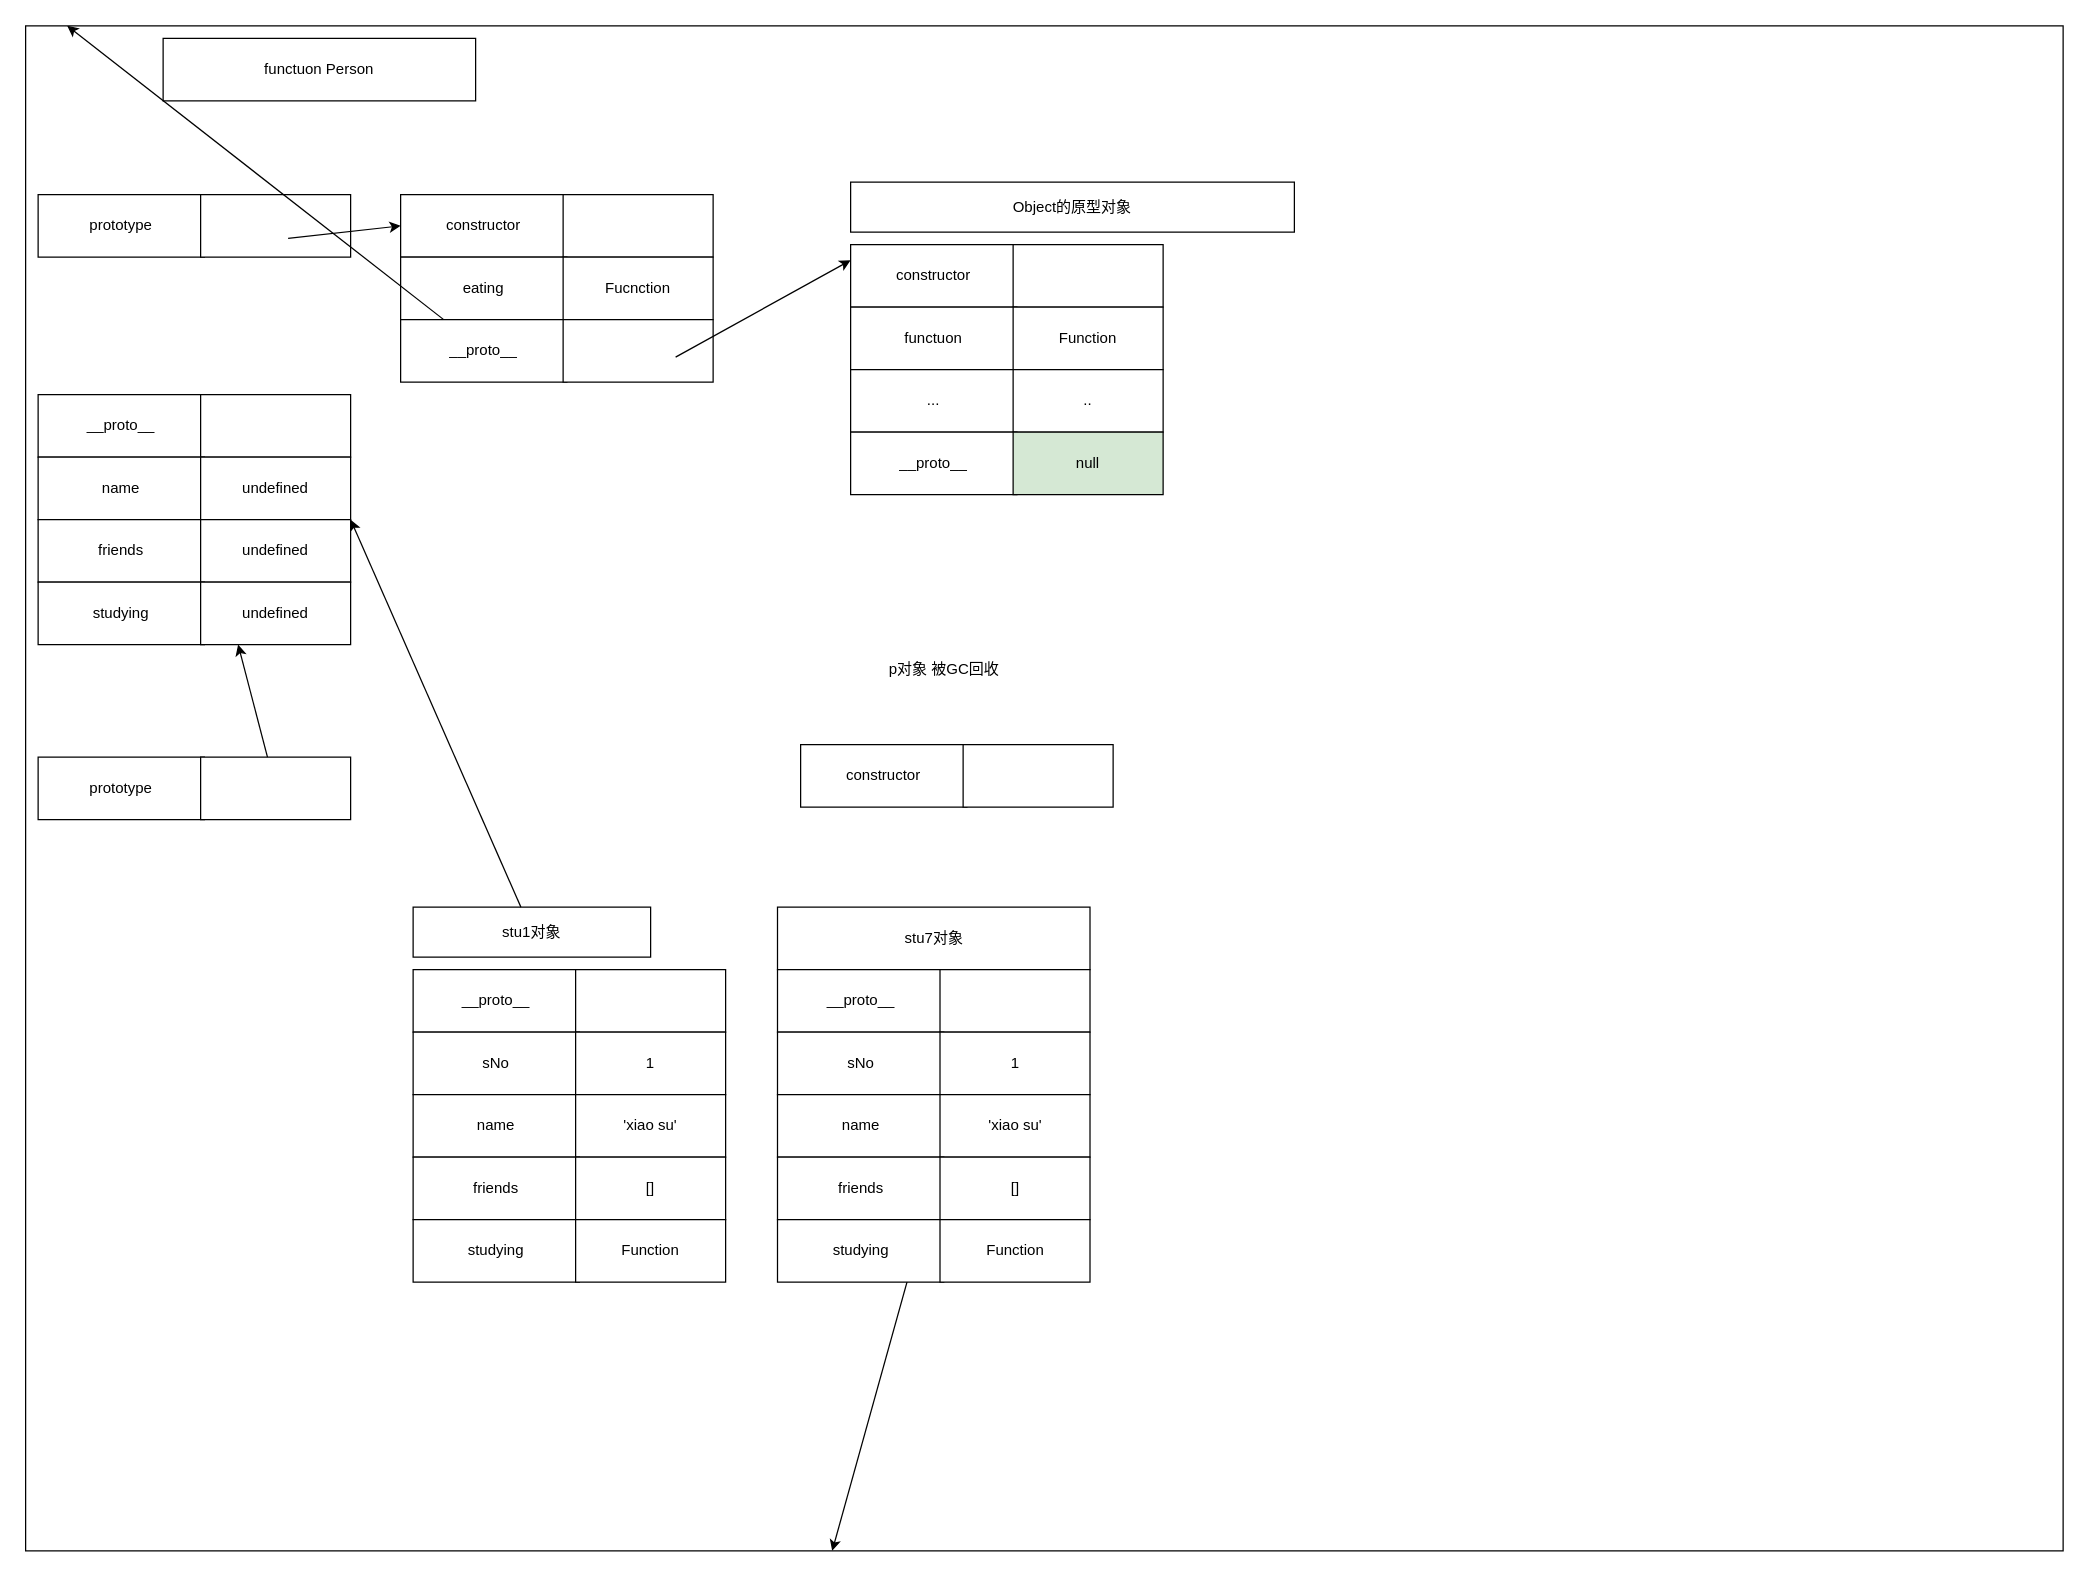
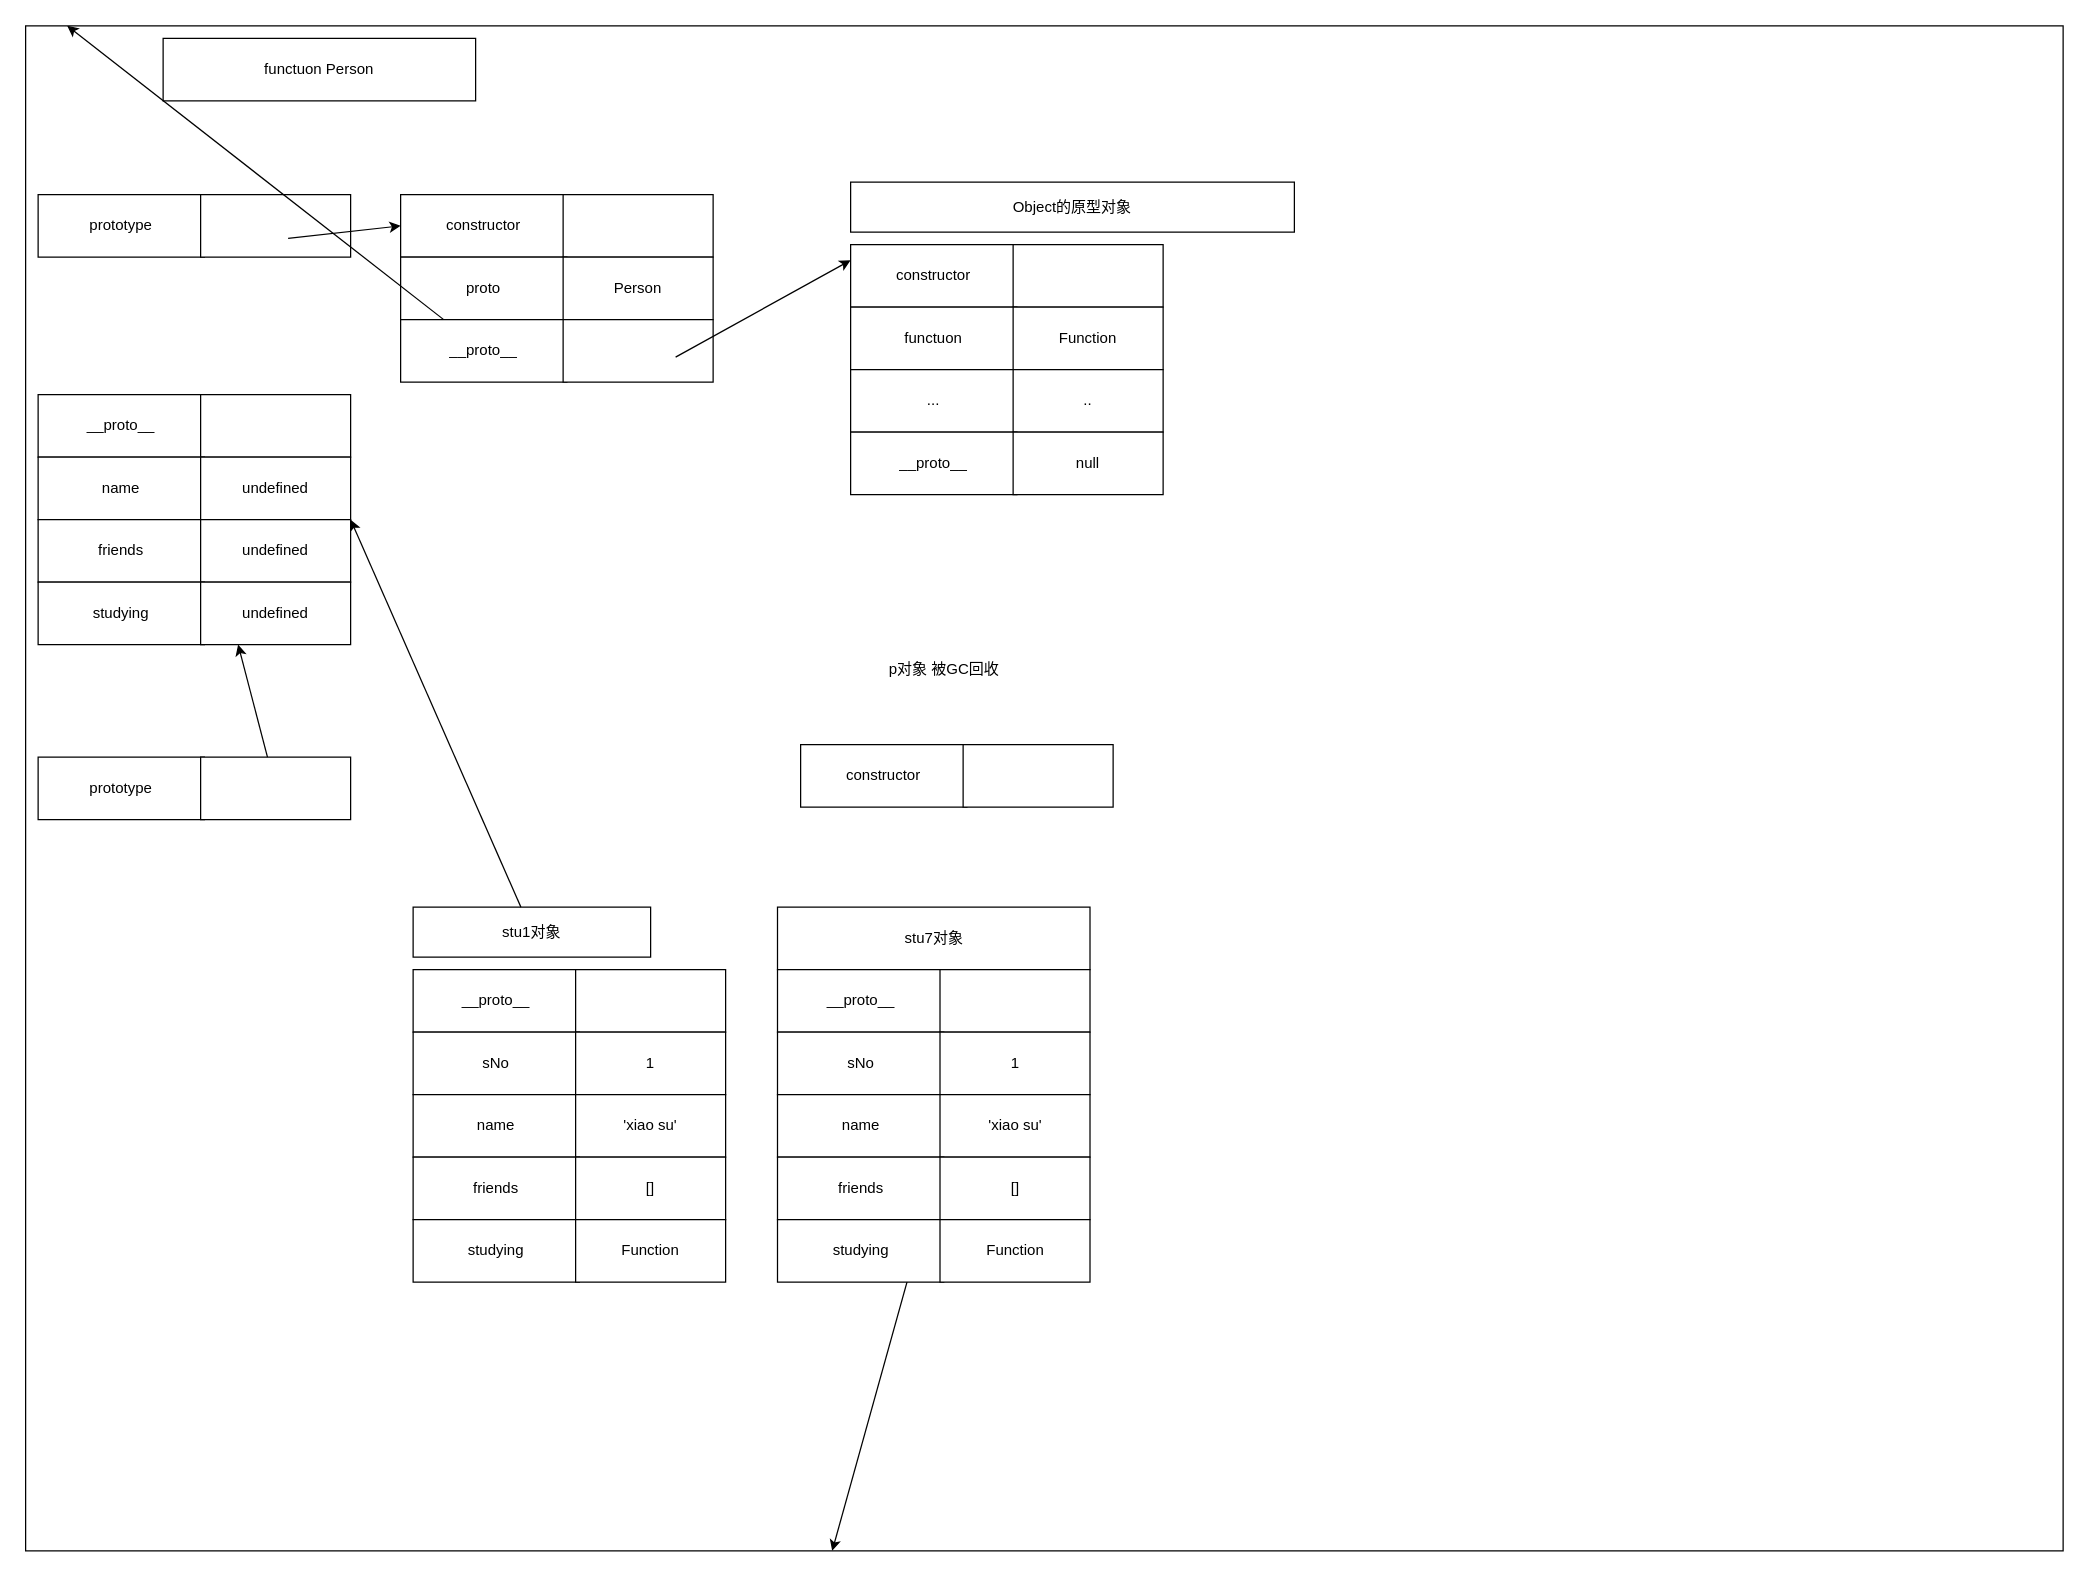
(484, 288) -> (484, 288)
(638, 288) -> (638, 288)
(1088, 463) -> (1088, 463)
